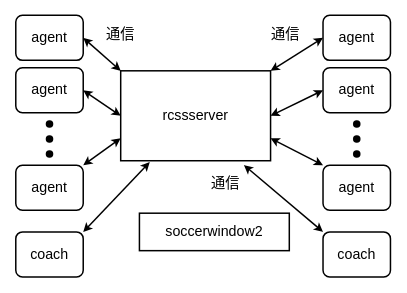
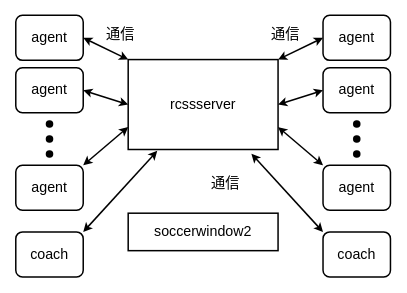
(195, 116) -> (203, 105)
(214, 232) -> (203, 232)
